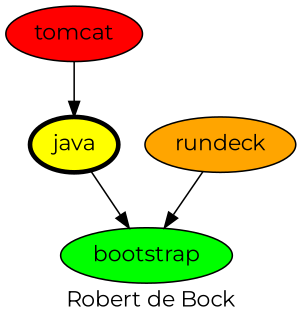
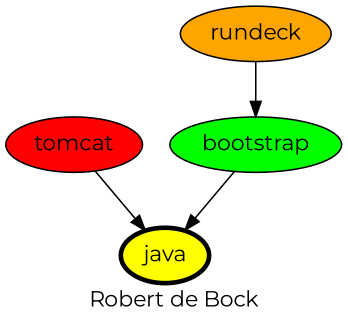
(105, 193) -> (215, 195)
